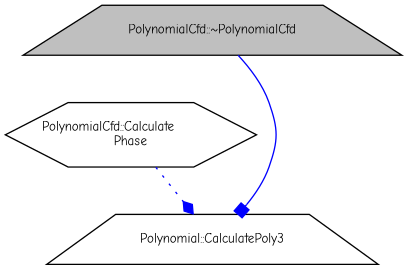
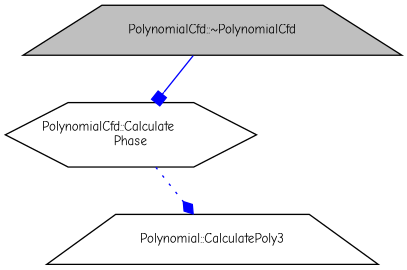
(276, 128) -> (179, 74)
